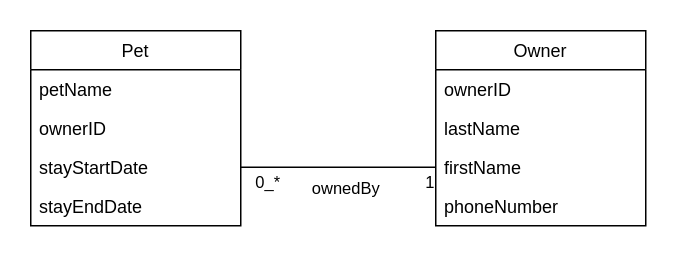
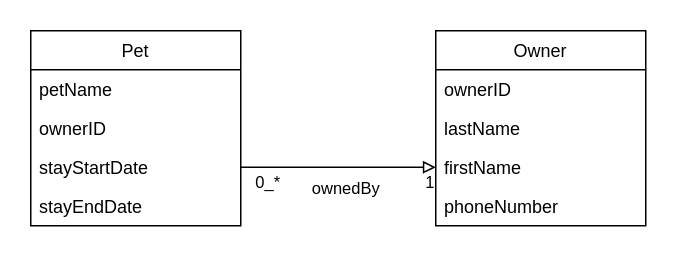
(427, 167) -> (423, 167)
